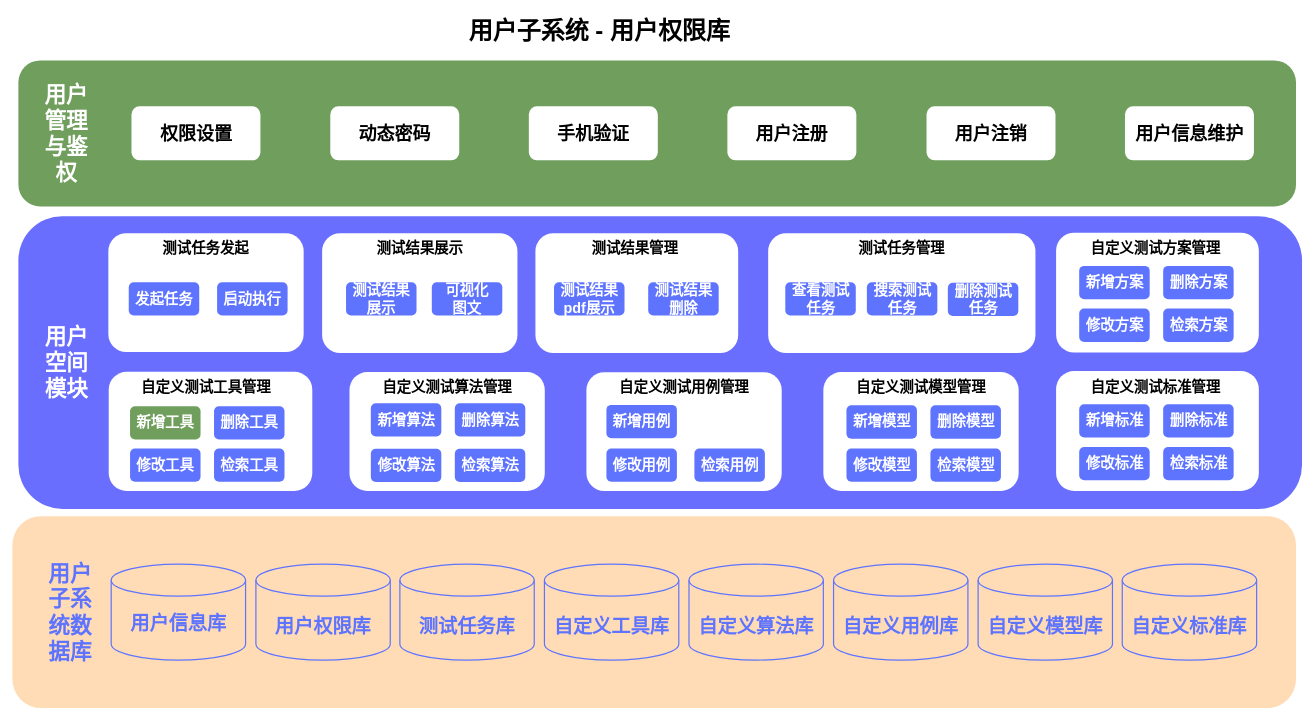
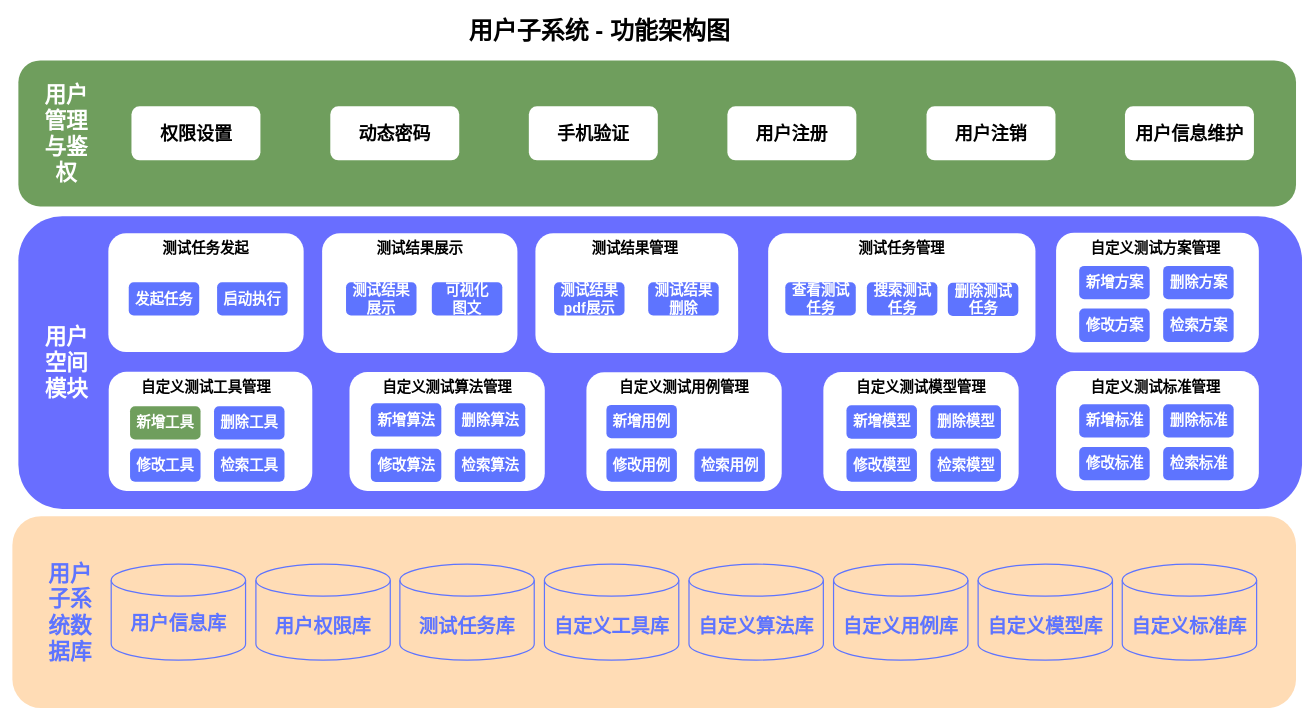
(600, 30) -> (600, 30)
